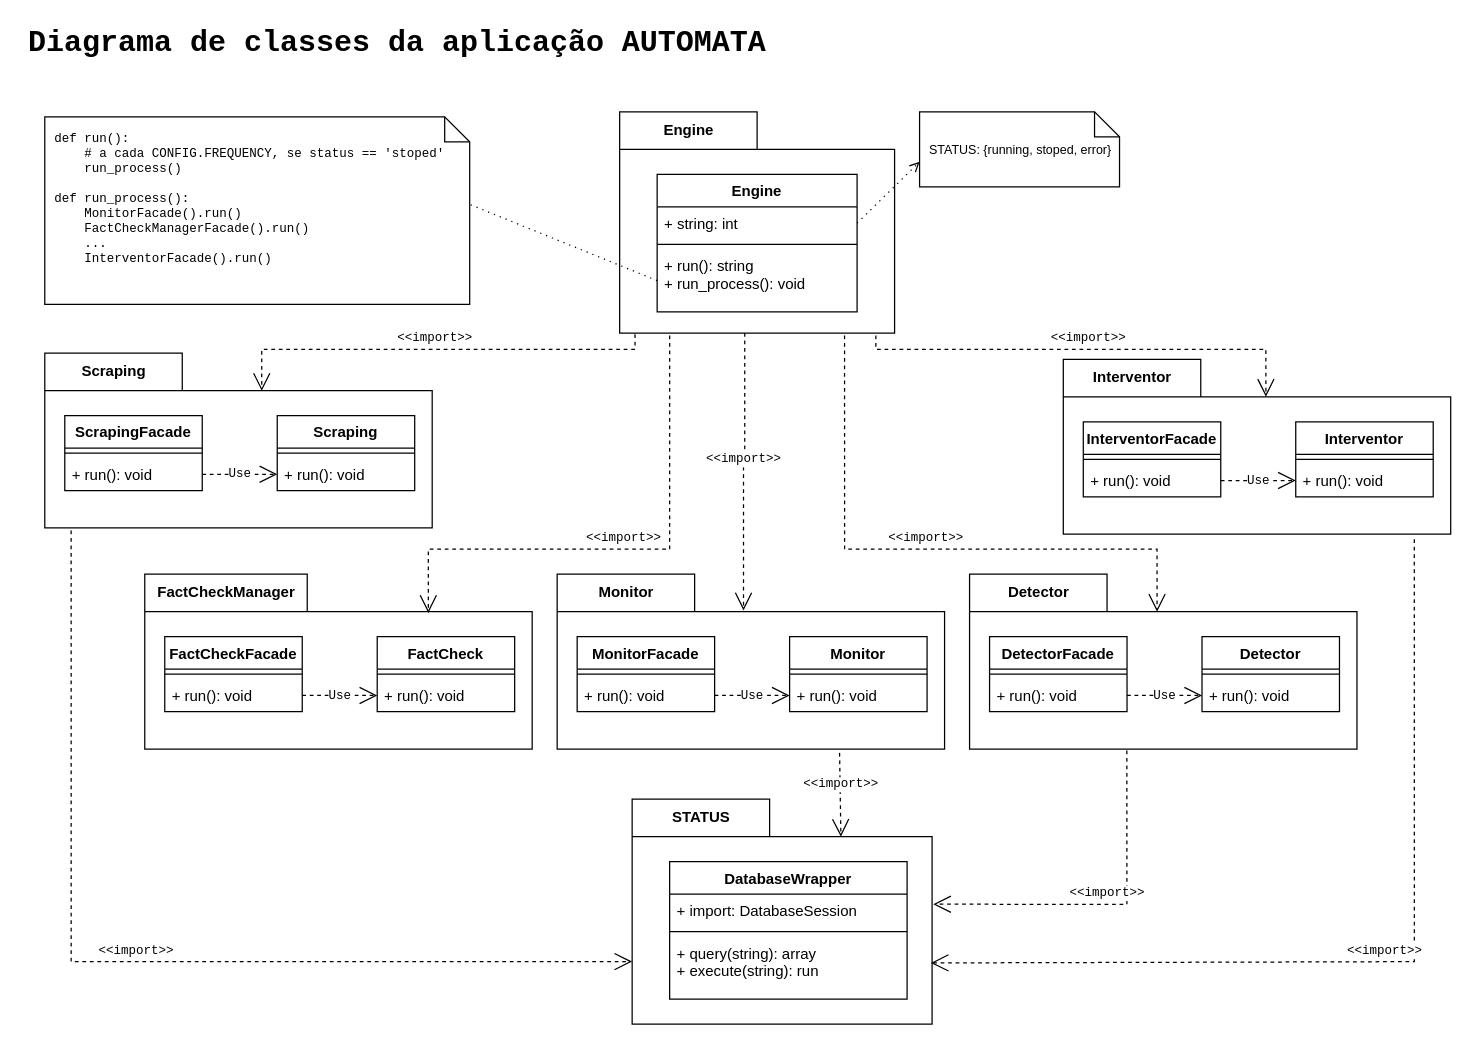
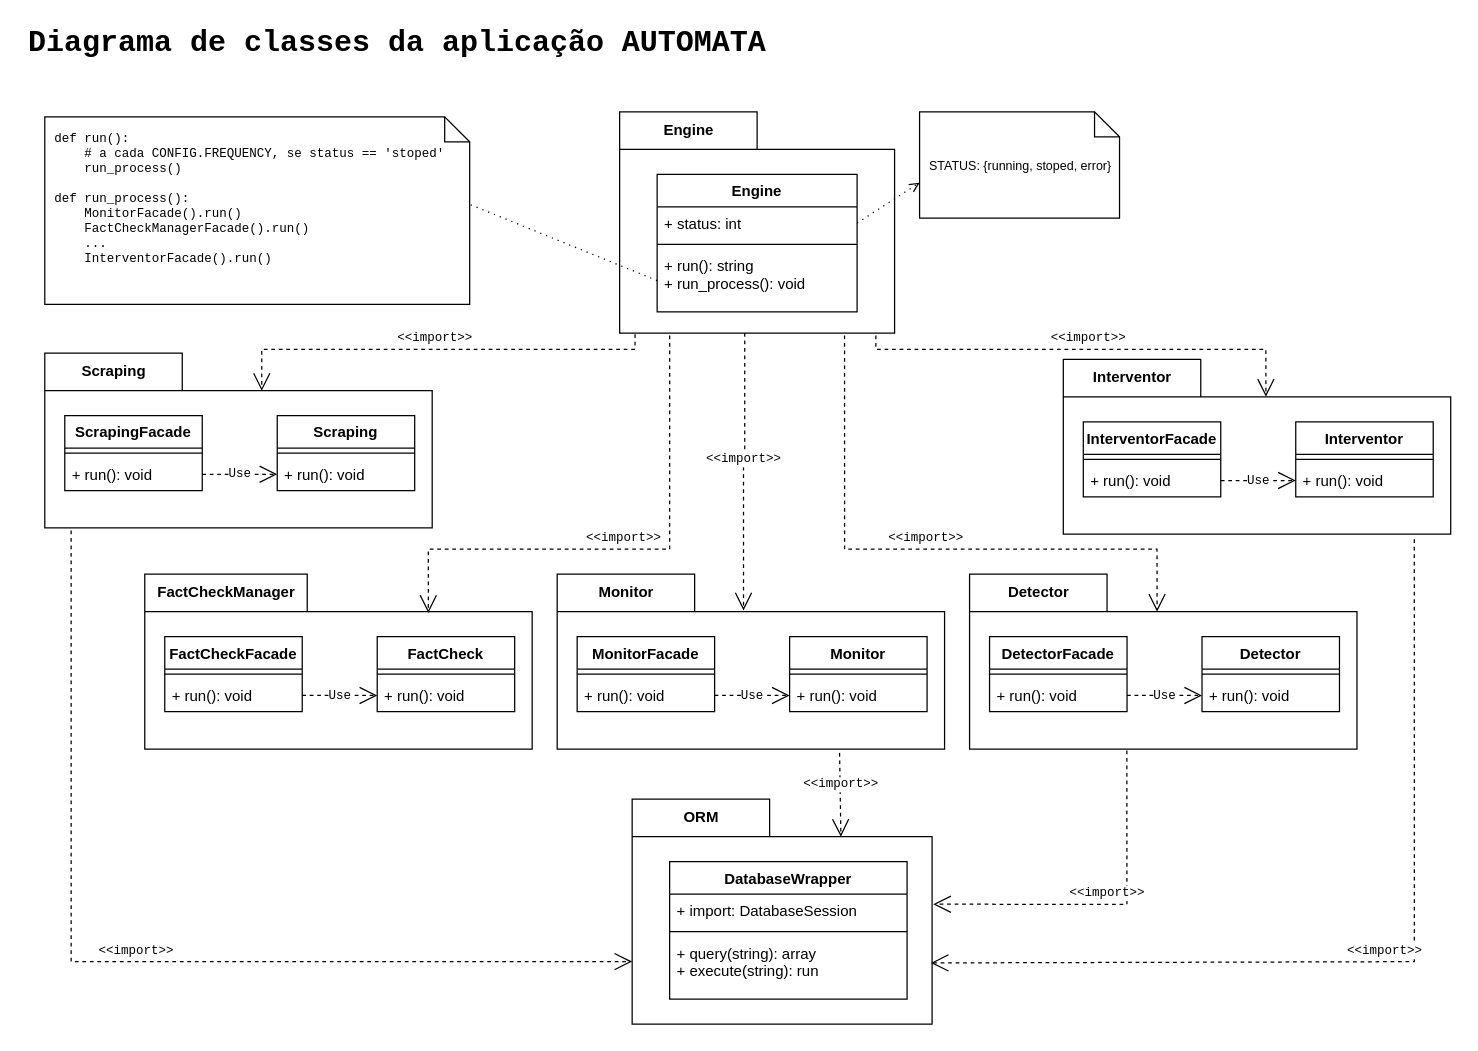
(1019, 149) -> (1019, 165)
(709, 224) -> (711, 224)
(701, 818) -> (701, 818)
